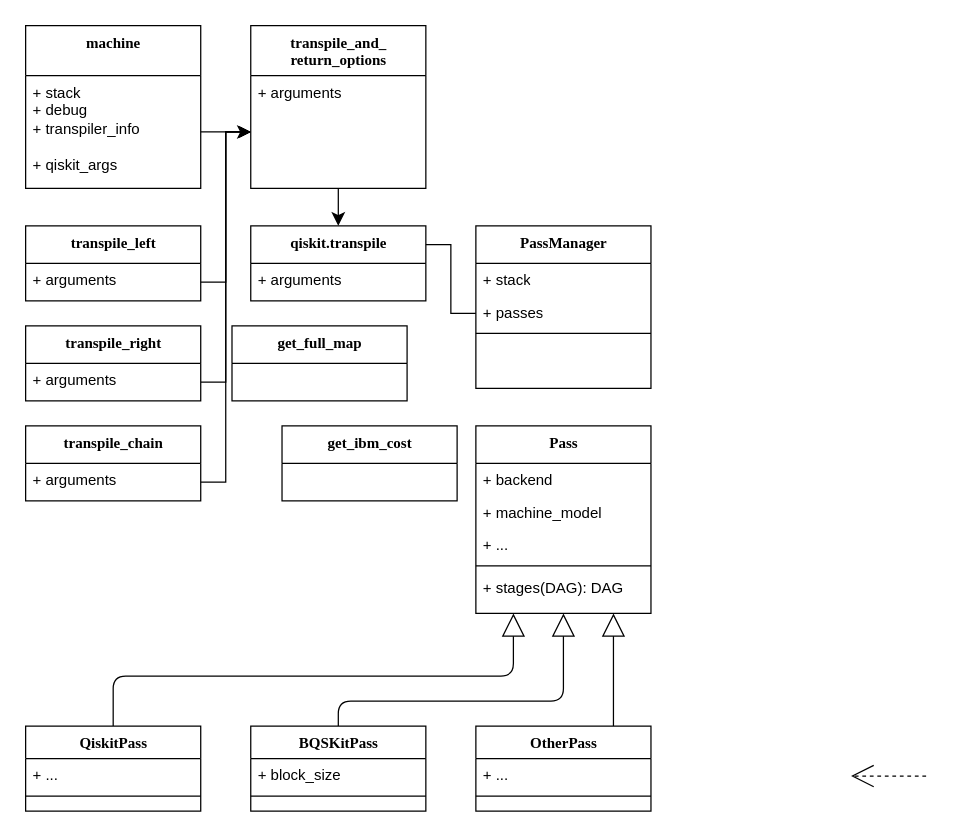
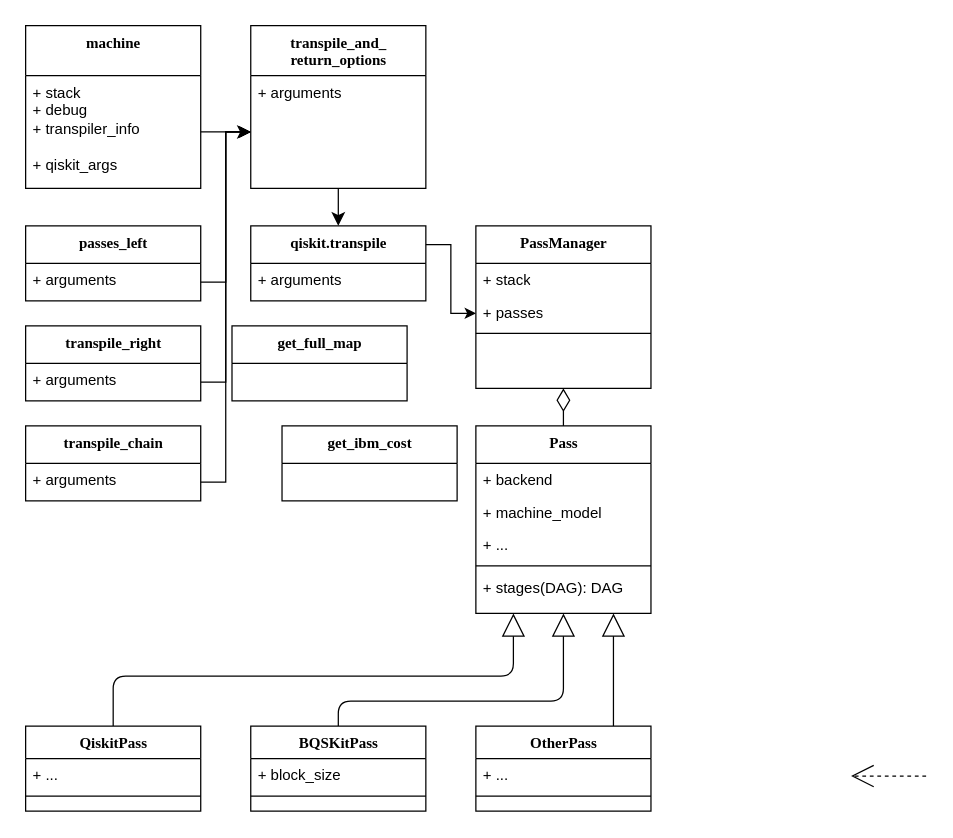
(114, 243) -> (114, 243)
(469, 313) -> (466, 313)
none -> (563, 417)
